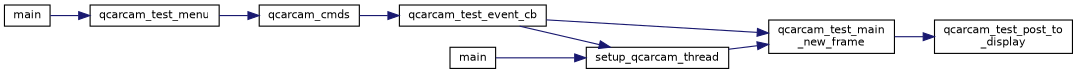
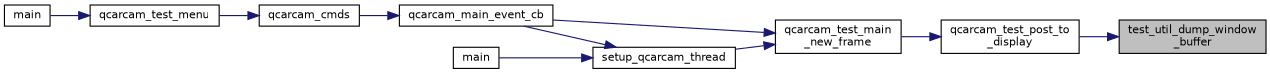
(473, 16) -> (476, 16)
none -> (1193, 37)
